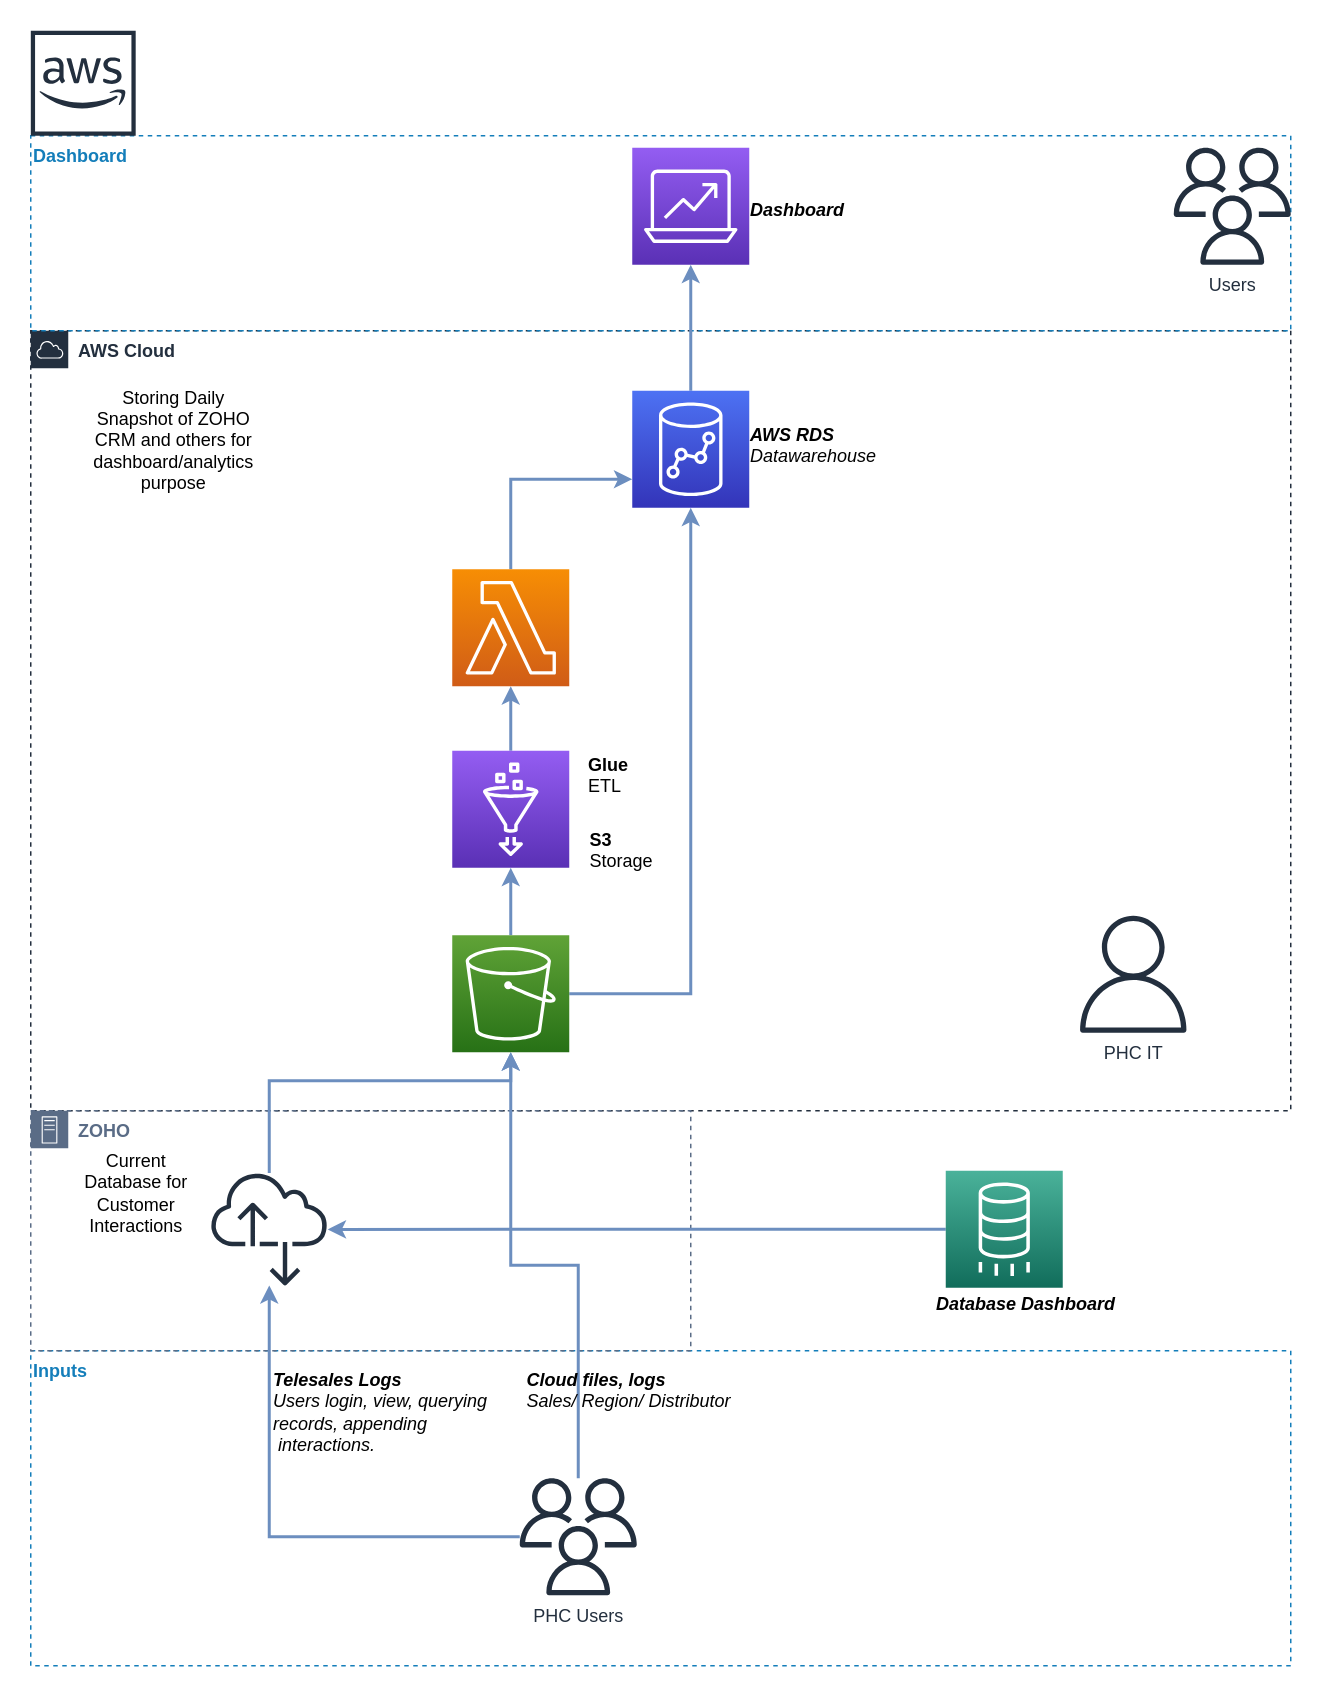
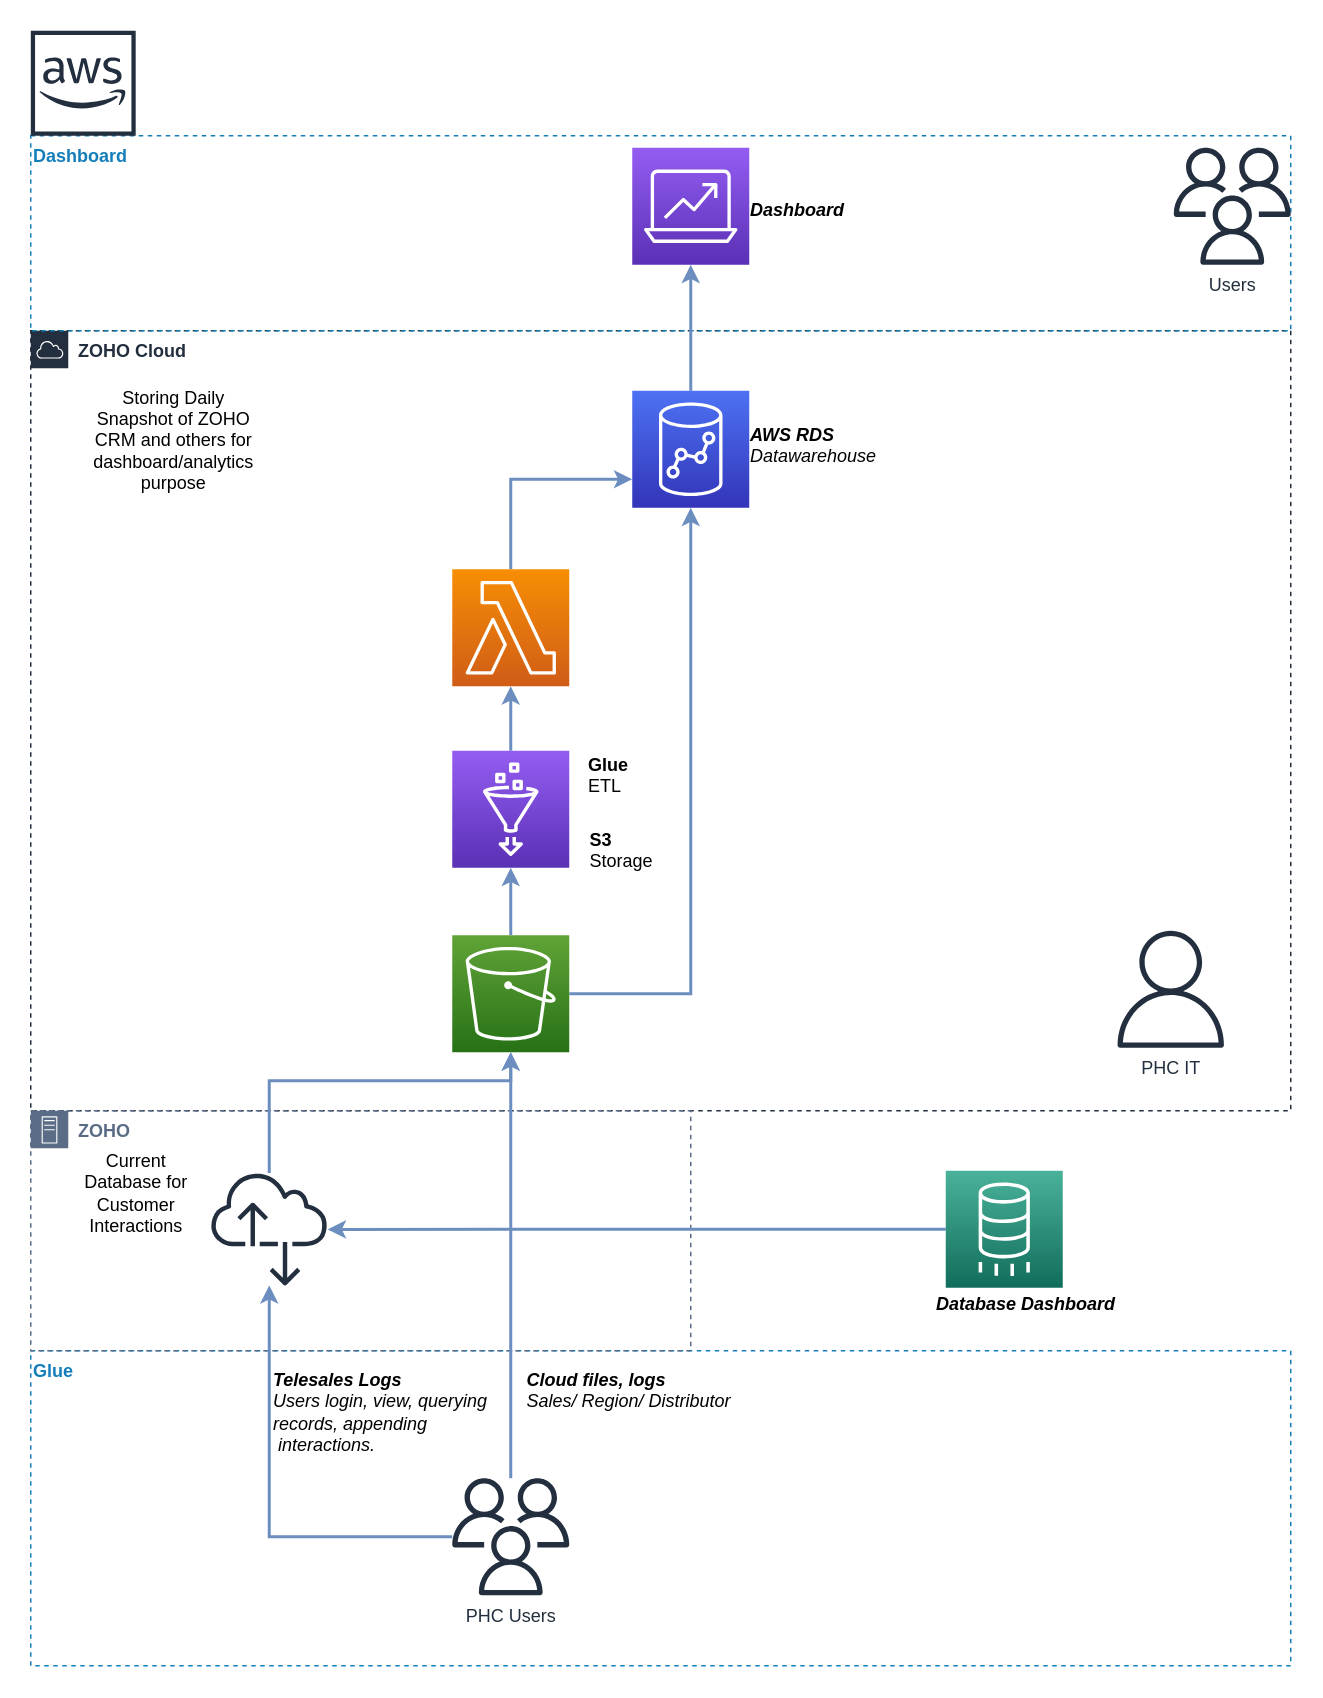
(119, 352) -> (124, 352)
(1133, 974) -> (1171, 989)
(63, 1371) -> (51, 1371)
(578, 1537) -> (511, 1537)
